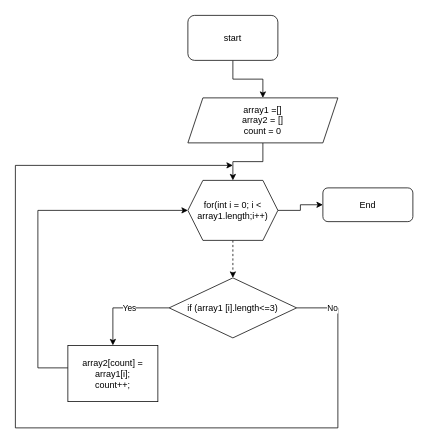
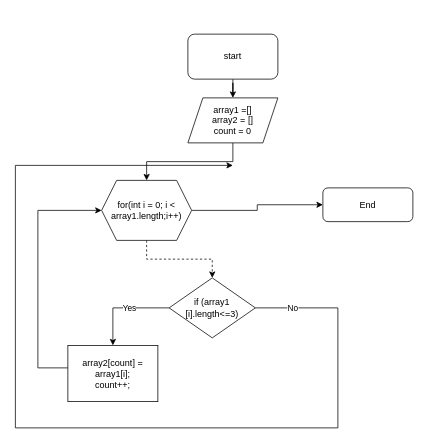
(233, 38) -> (233, 57)
(263, 120) -> (233, 120)
(233, 210) -> (147, 210)
(233, 308) -> (212, 308)
